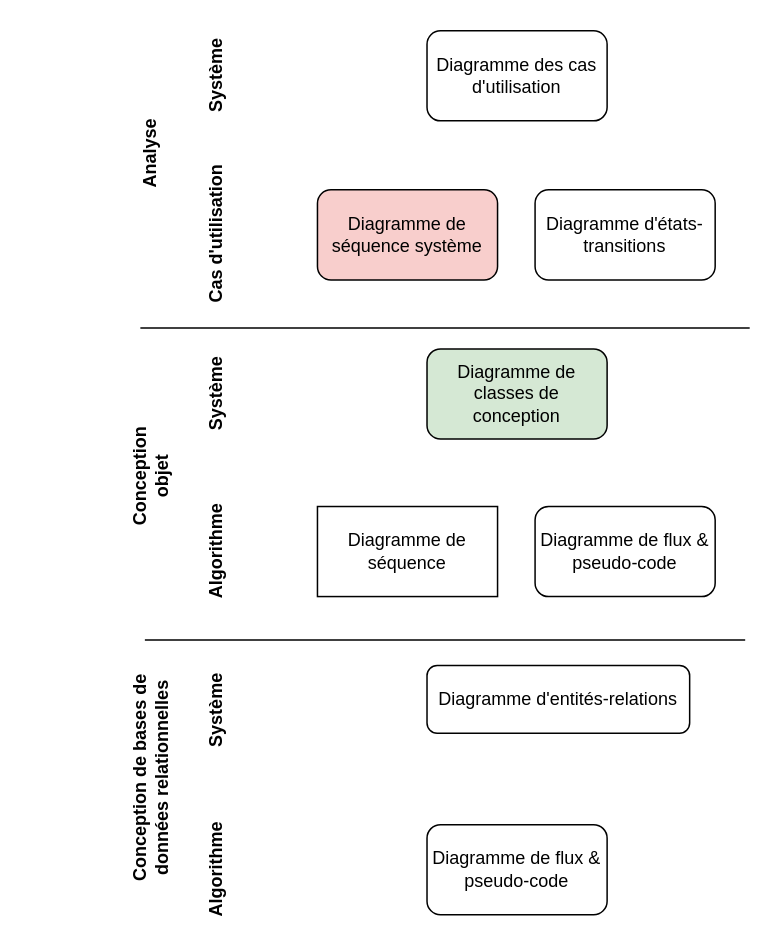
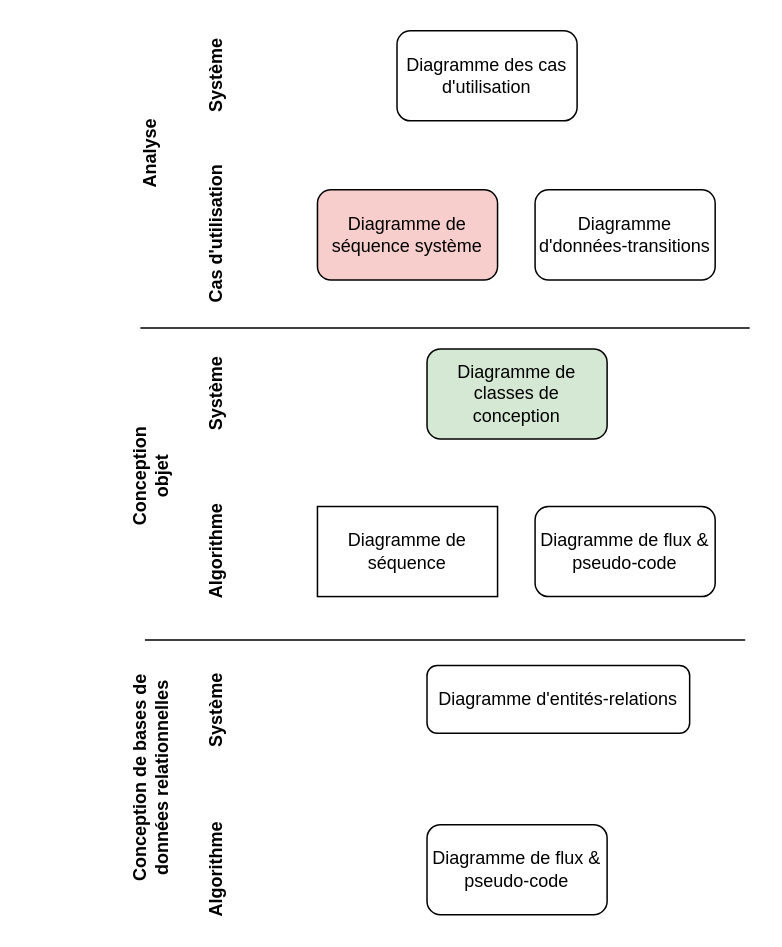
(517, 76) -> (487, 76)
(625, 235) -> (625, 235)
